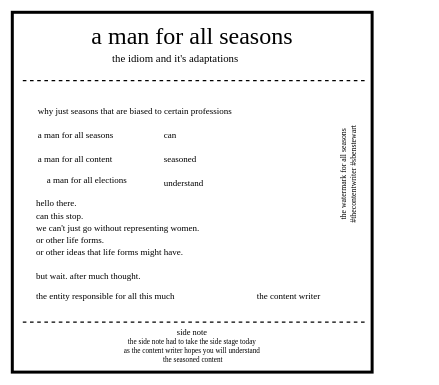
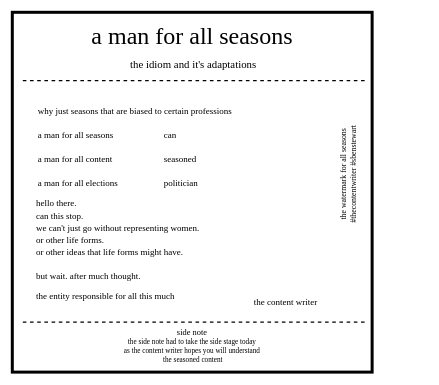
(175, 59) -> (193, 65)
(103, 180) -> (94, 183)
(193, 183) -> (187, 183)
(310, 296) -> (307, 302)
